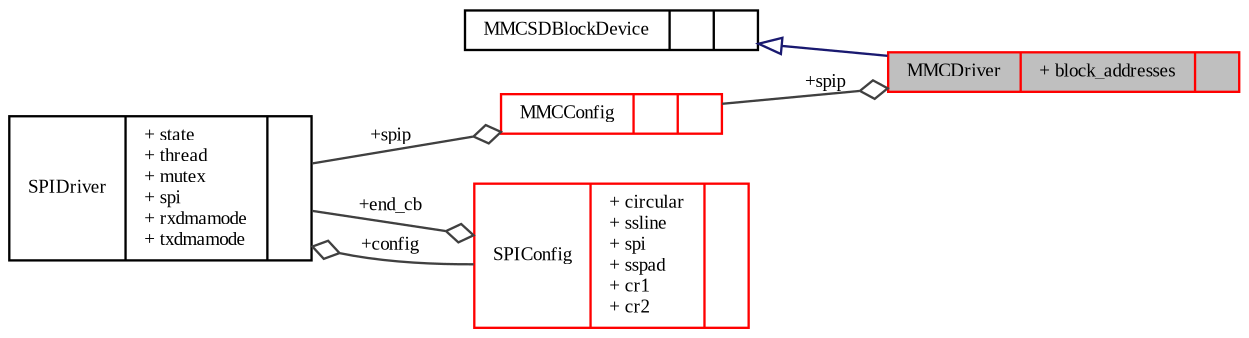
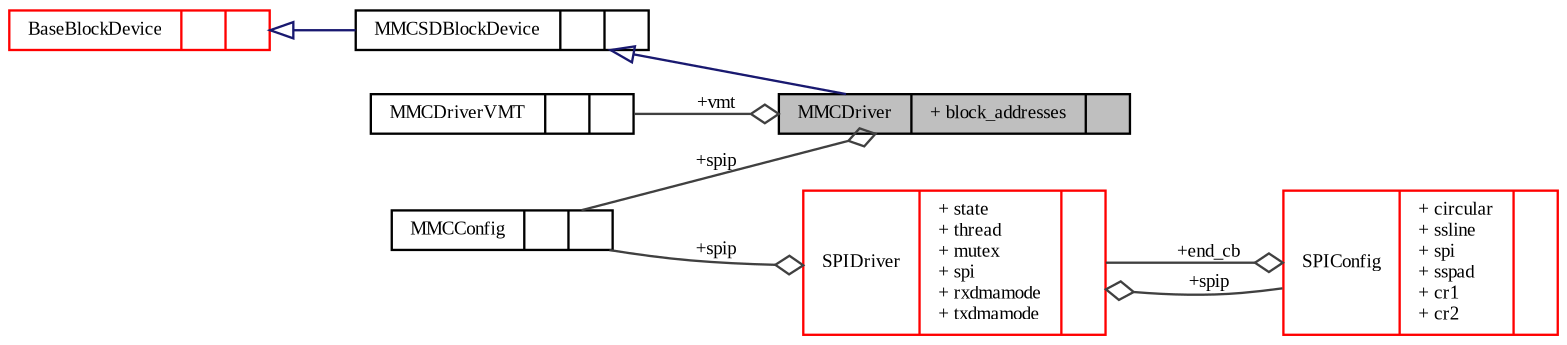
none -> (140, 30)
(1064, 72) -> (954, 114)
none -> (502, 114)
(611, 114) -> (502, 230)
(392, 150) -> (692, 261)
(160, 188) -> (954, 263)
(388, 245) -> (1207, 282)
